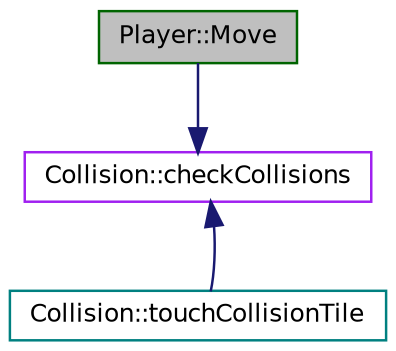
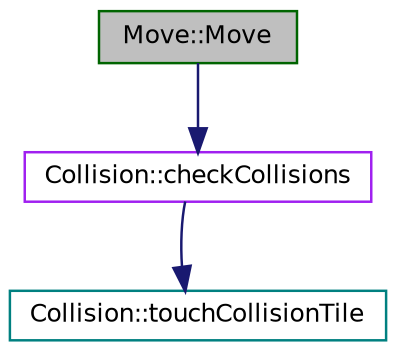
(198, 37) -> (198, 37)
(214, 259) -> (182, 234)
